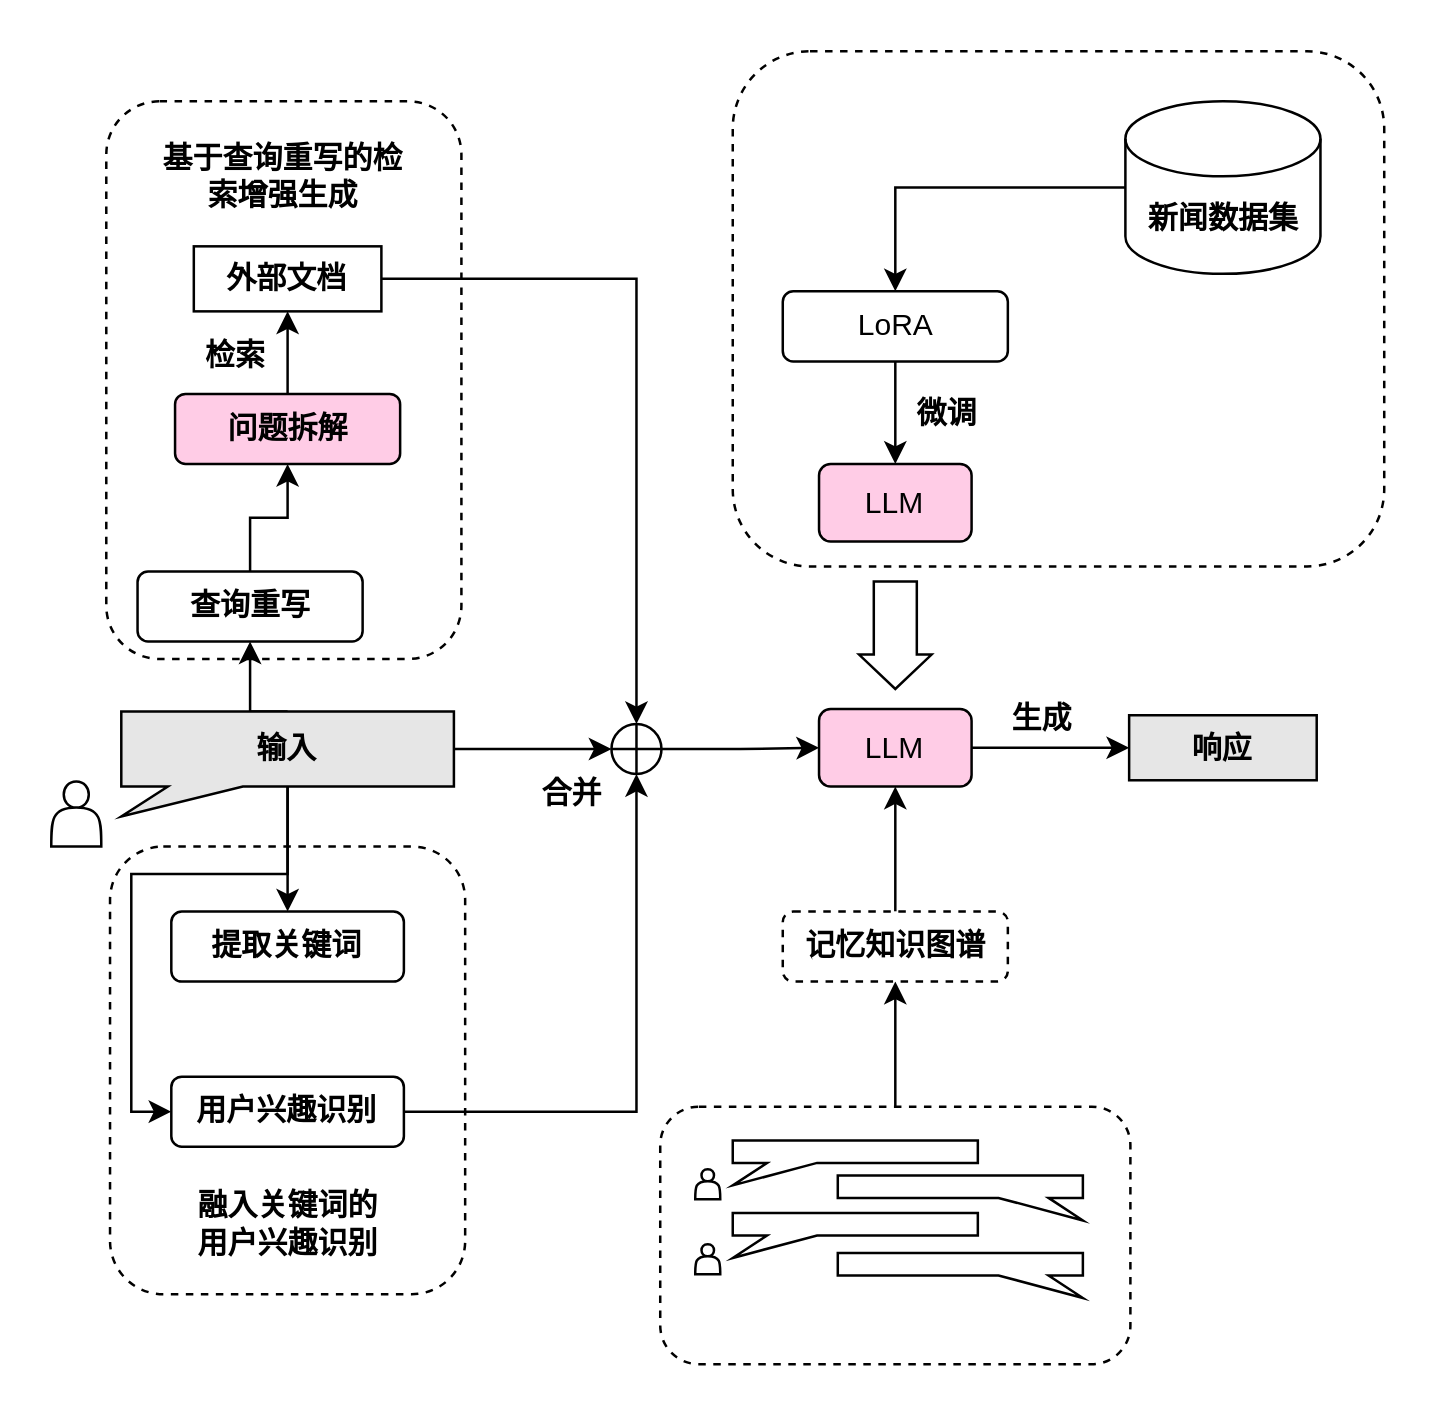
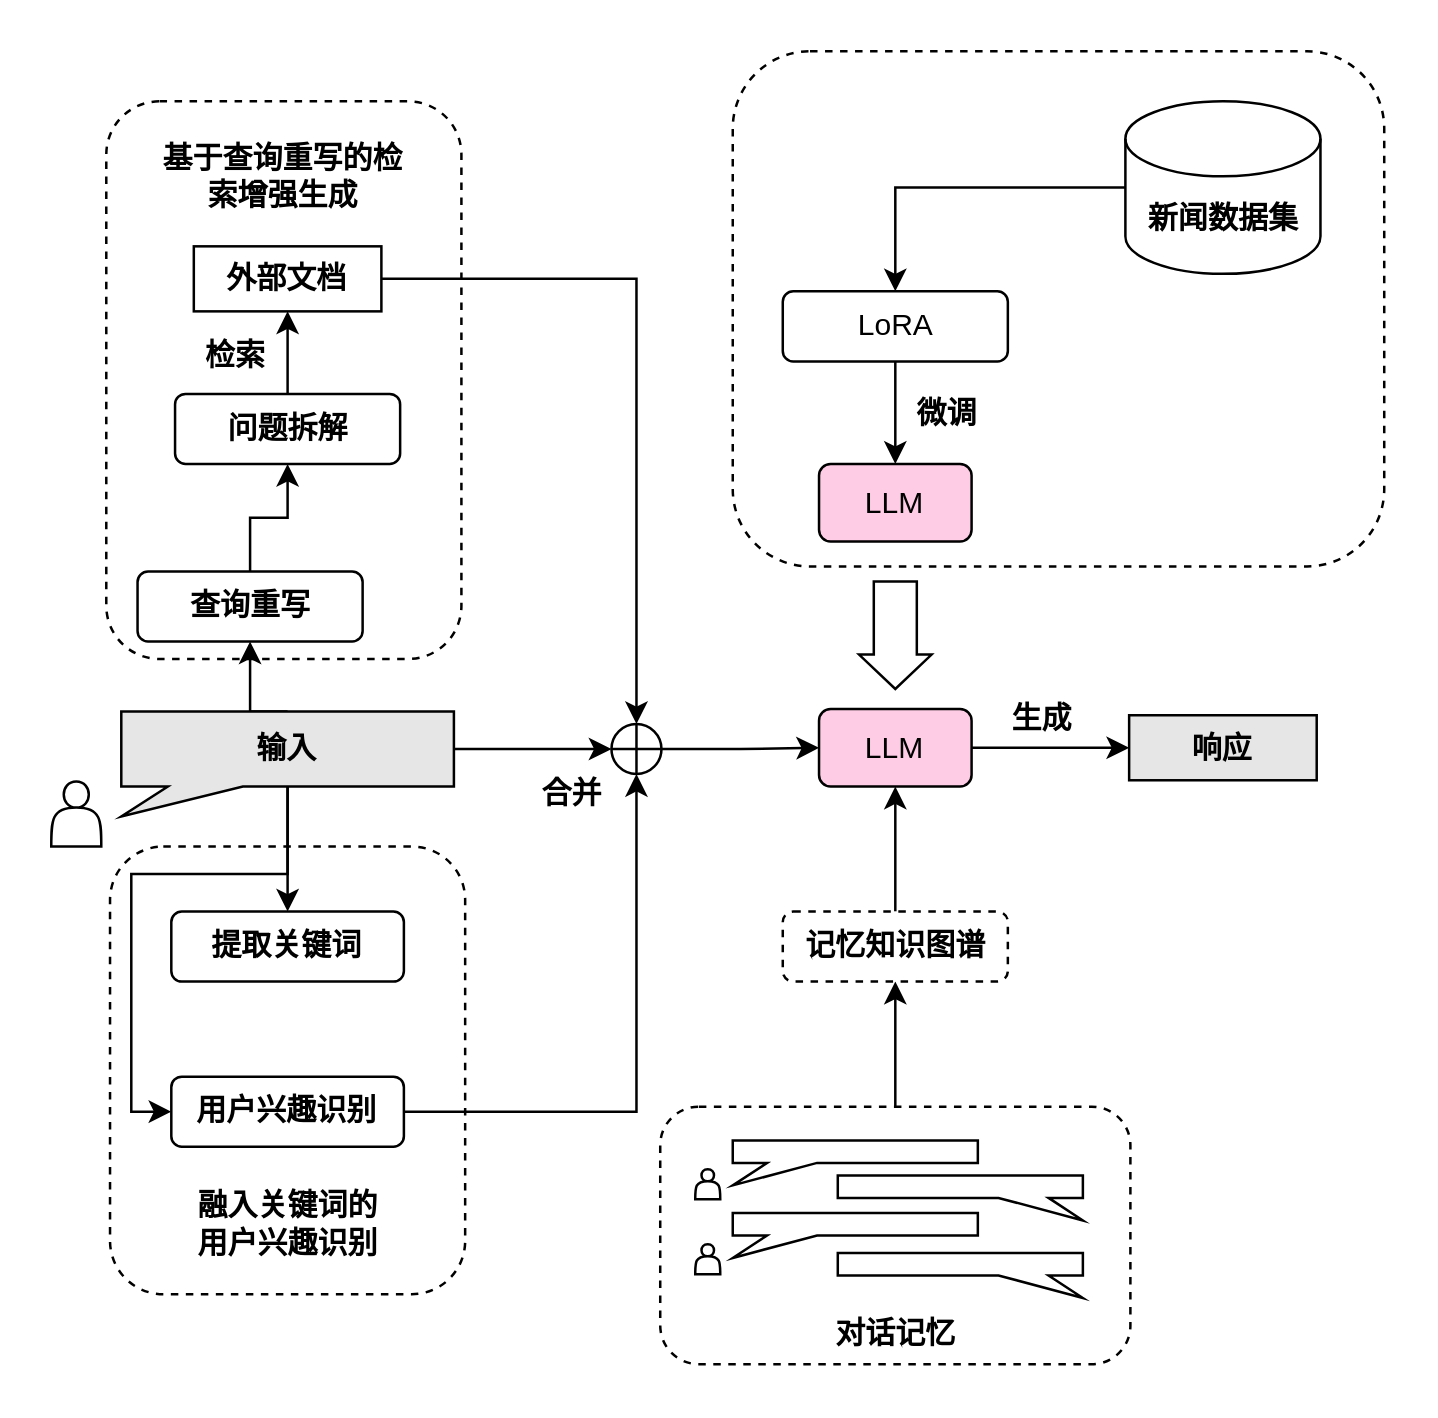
(288, 429) -> (288, 429)
none -> (895, 1334)
